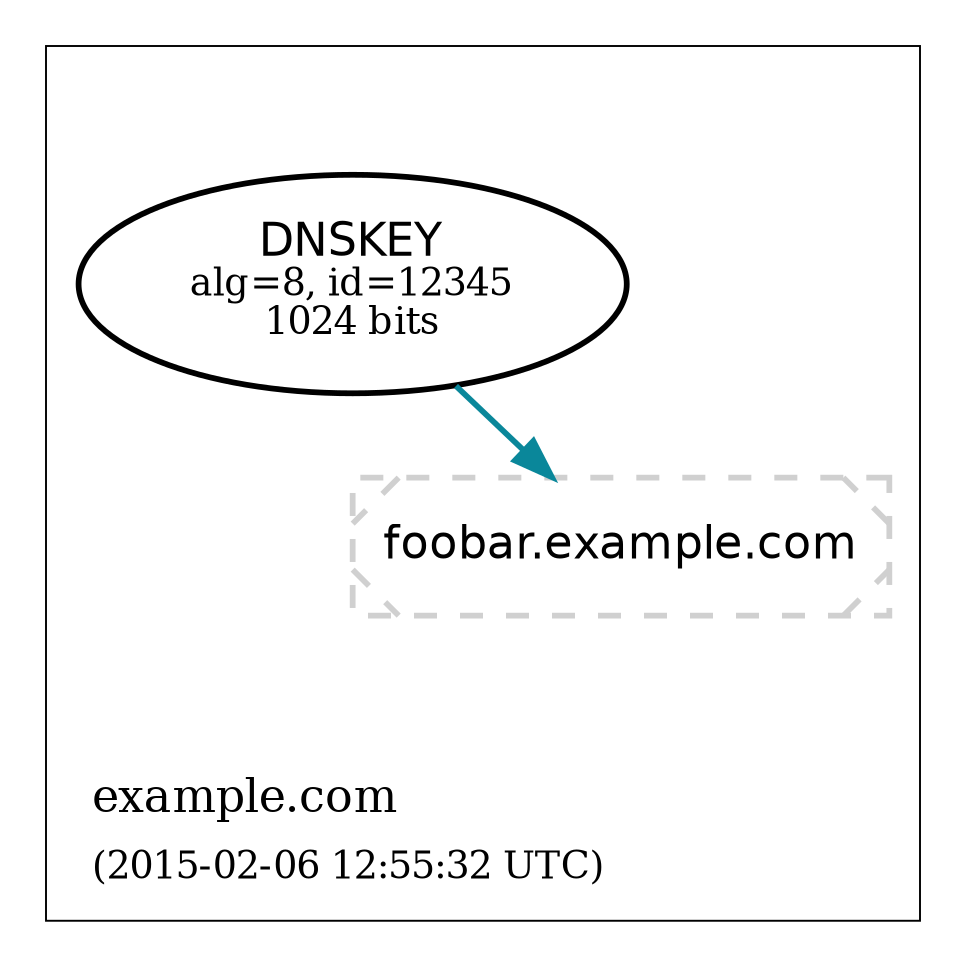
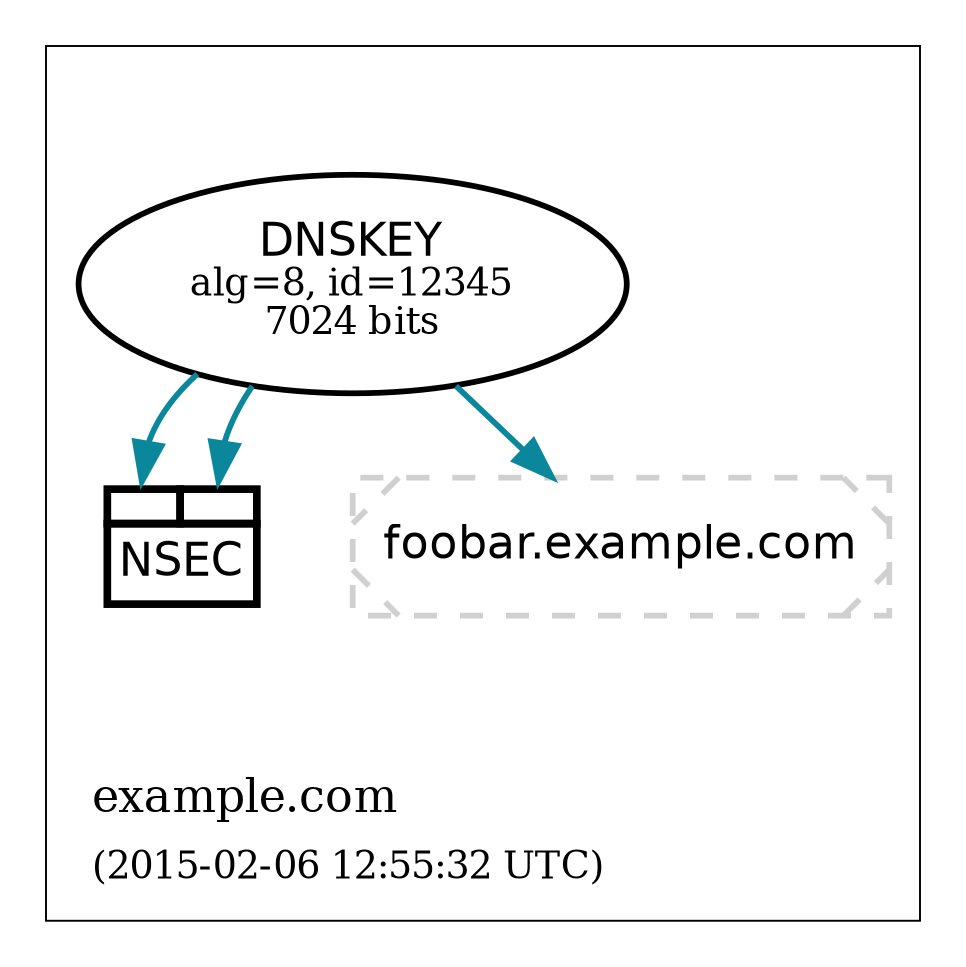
(353, 322) -> (353, 322)
none -> (180, 547)
